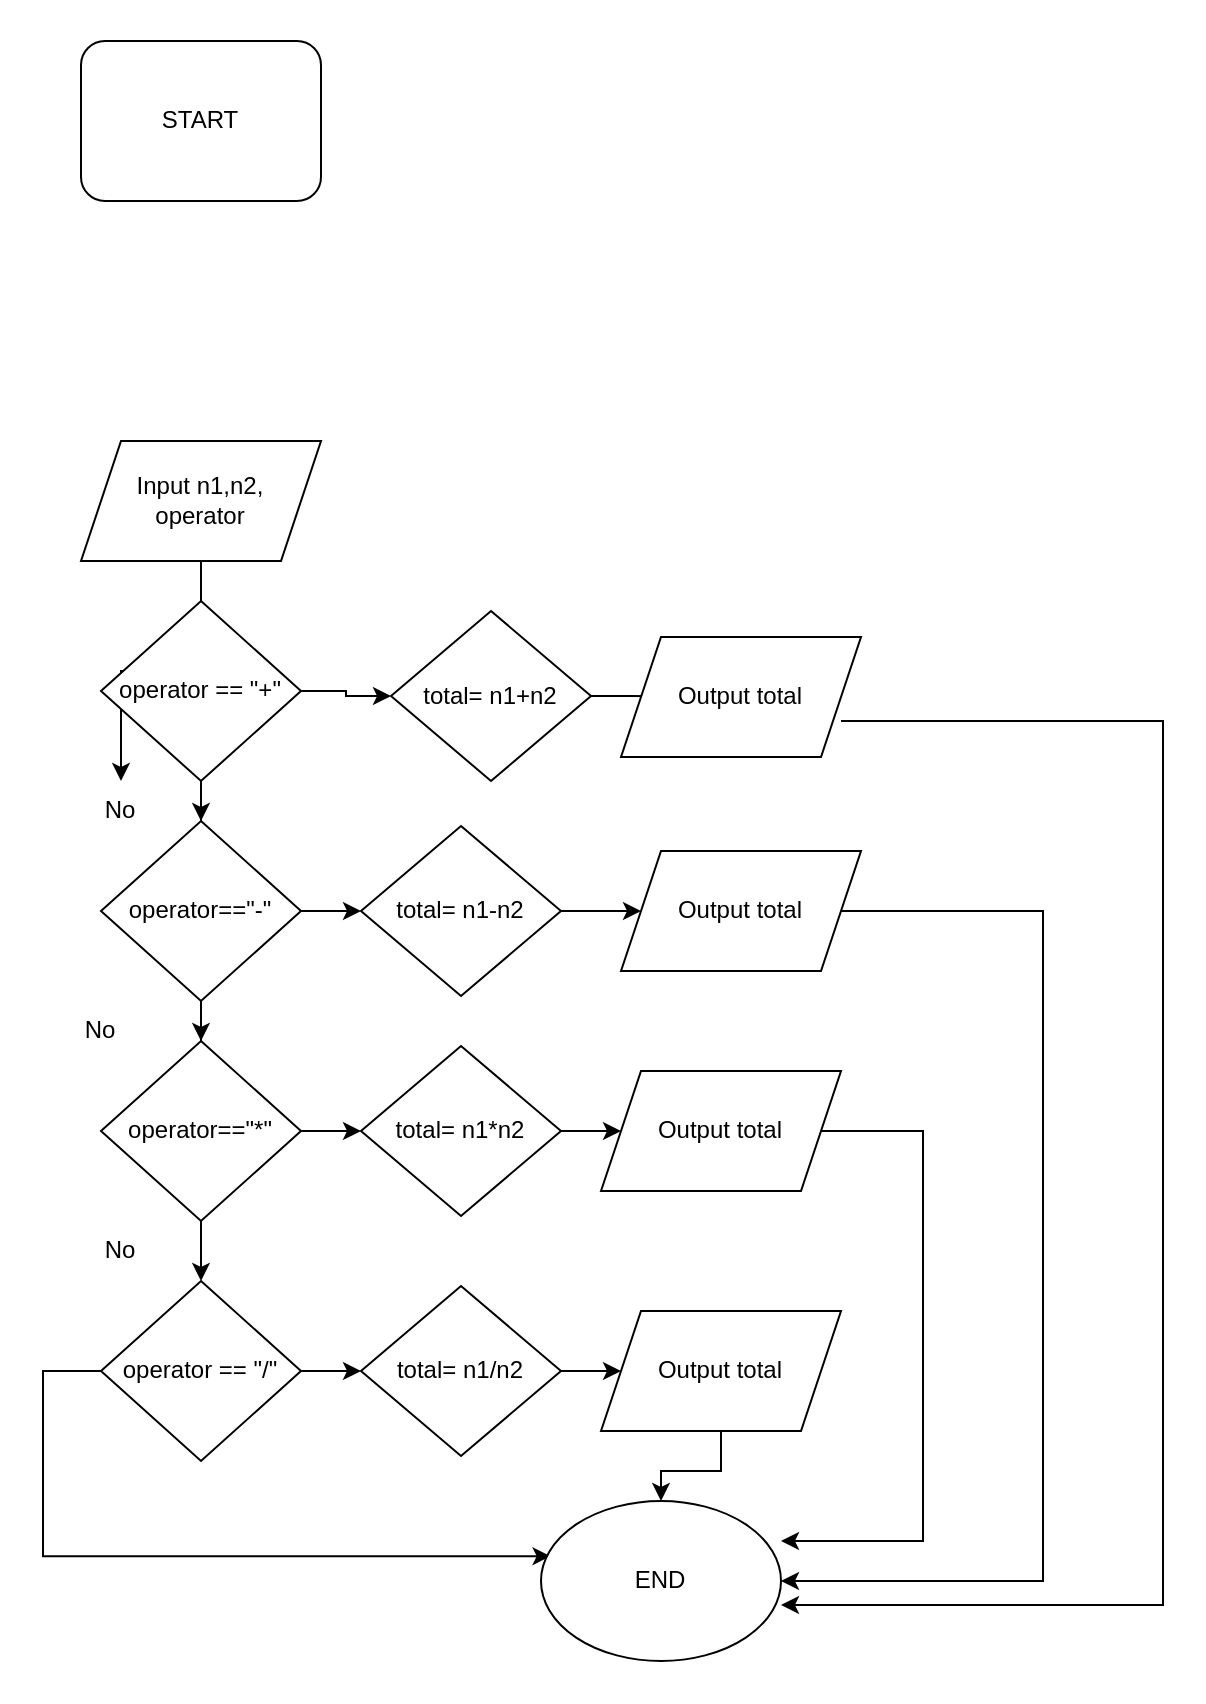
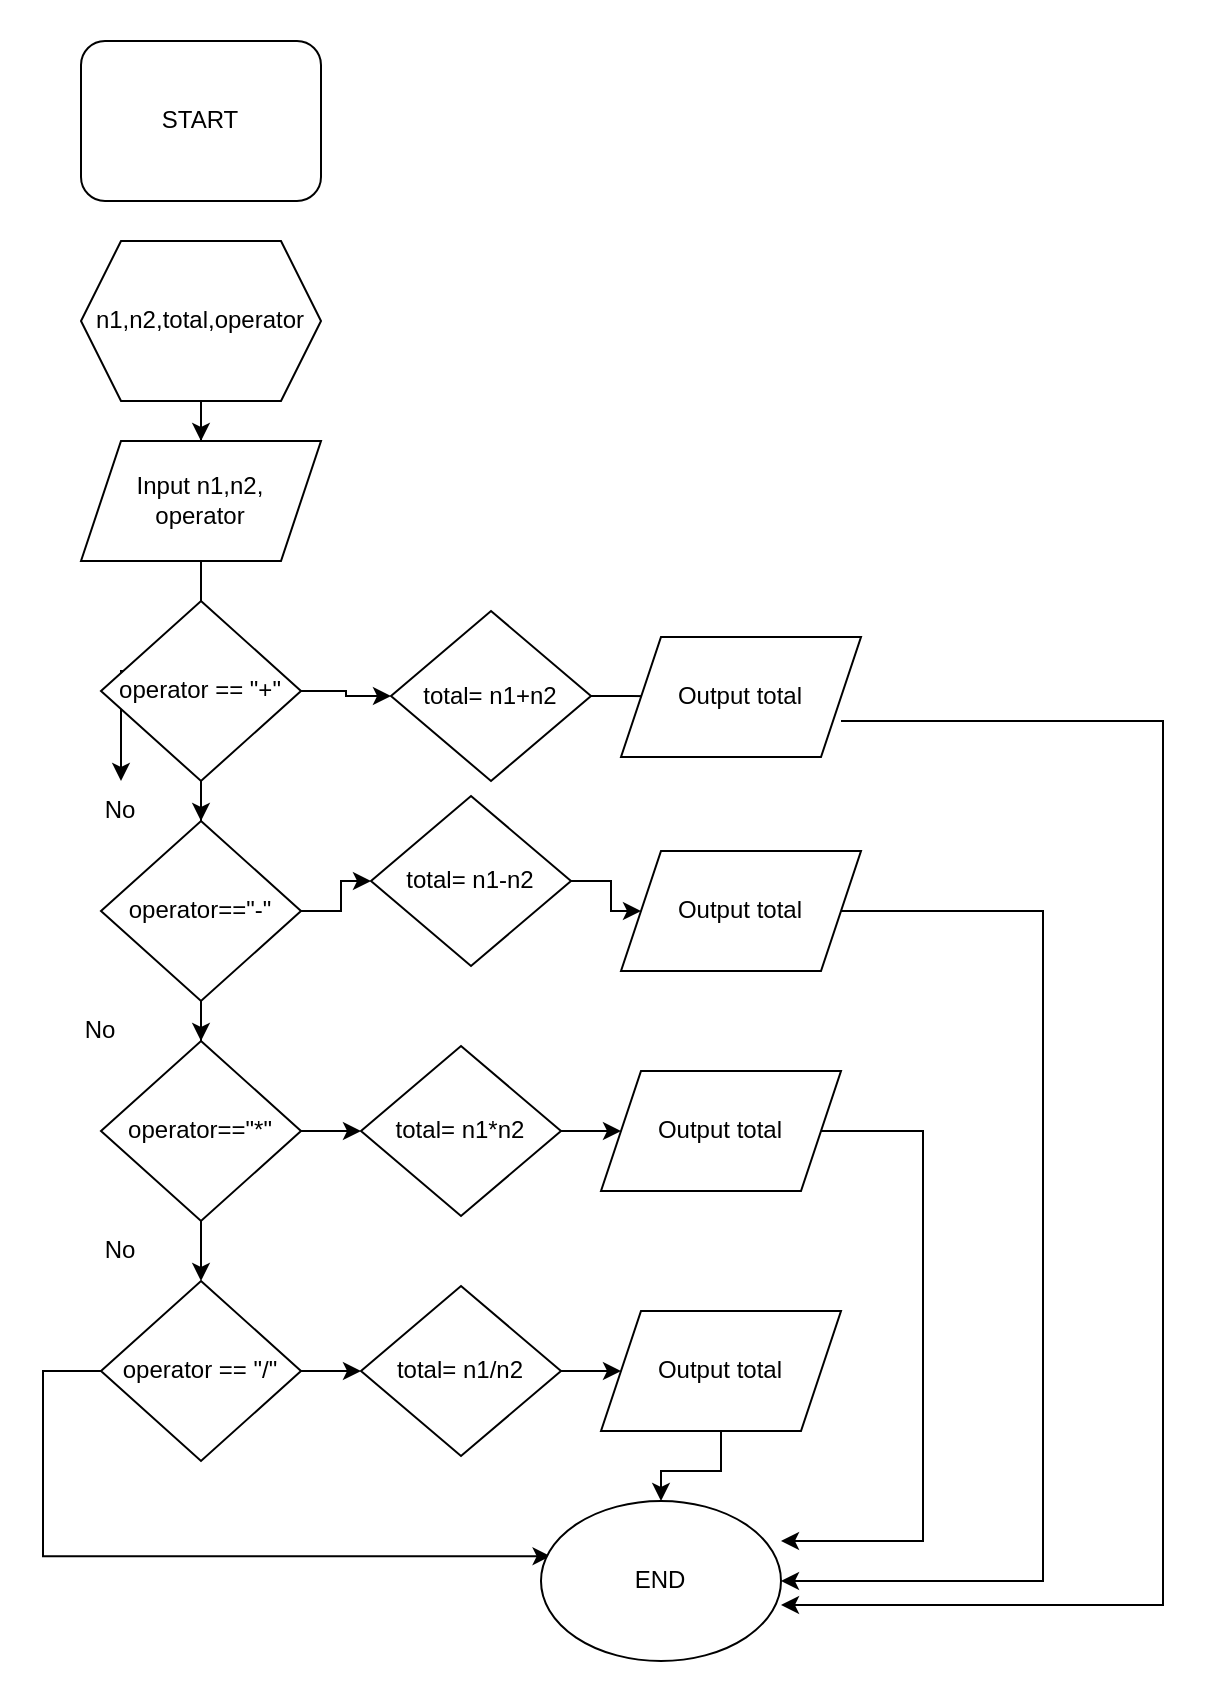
none -> (201, 321)
none -> (201, 428)
(461, 911) -> (471, 881)
